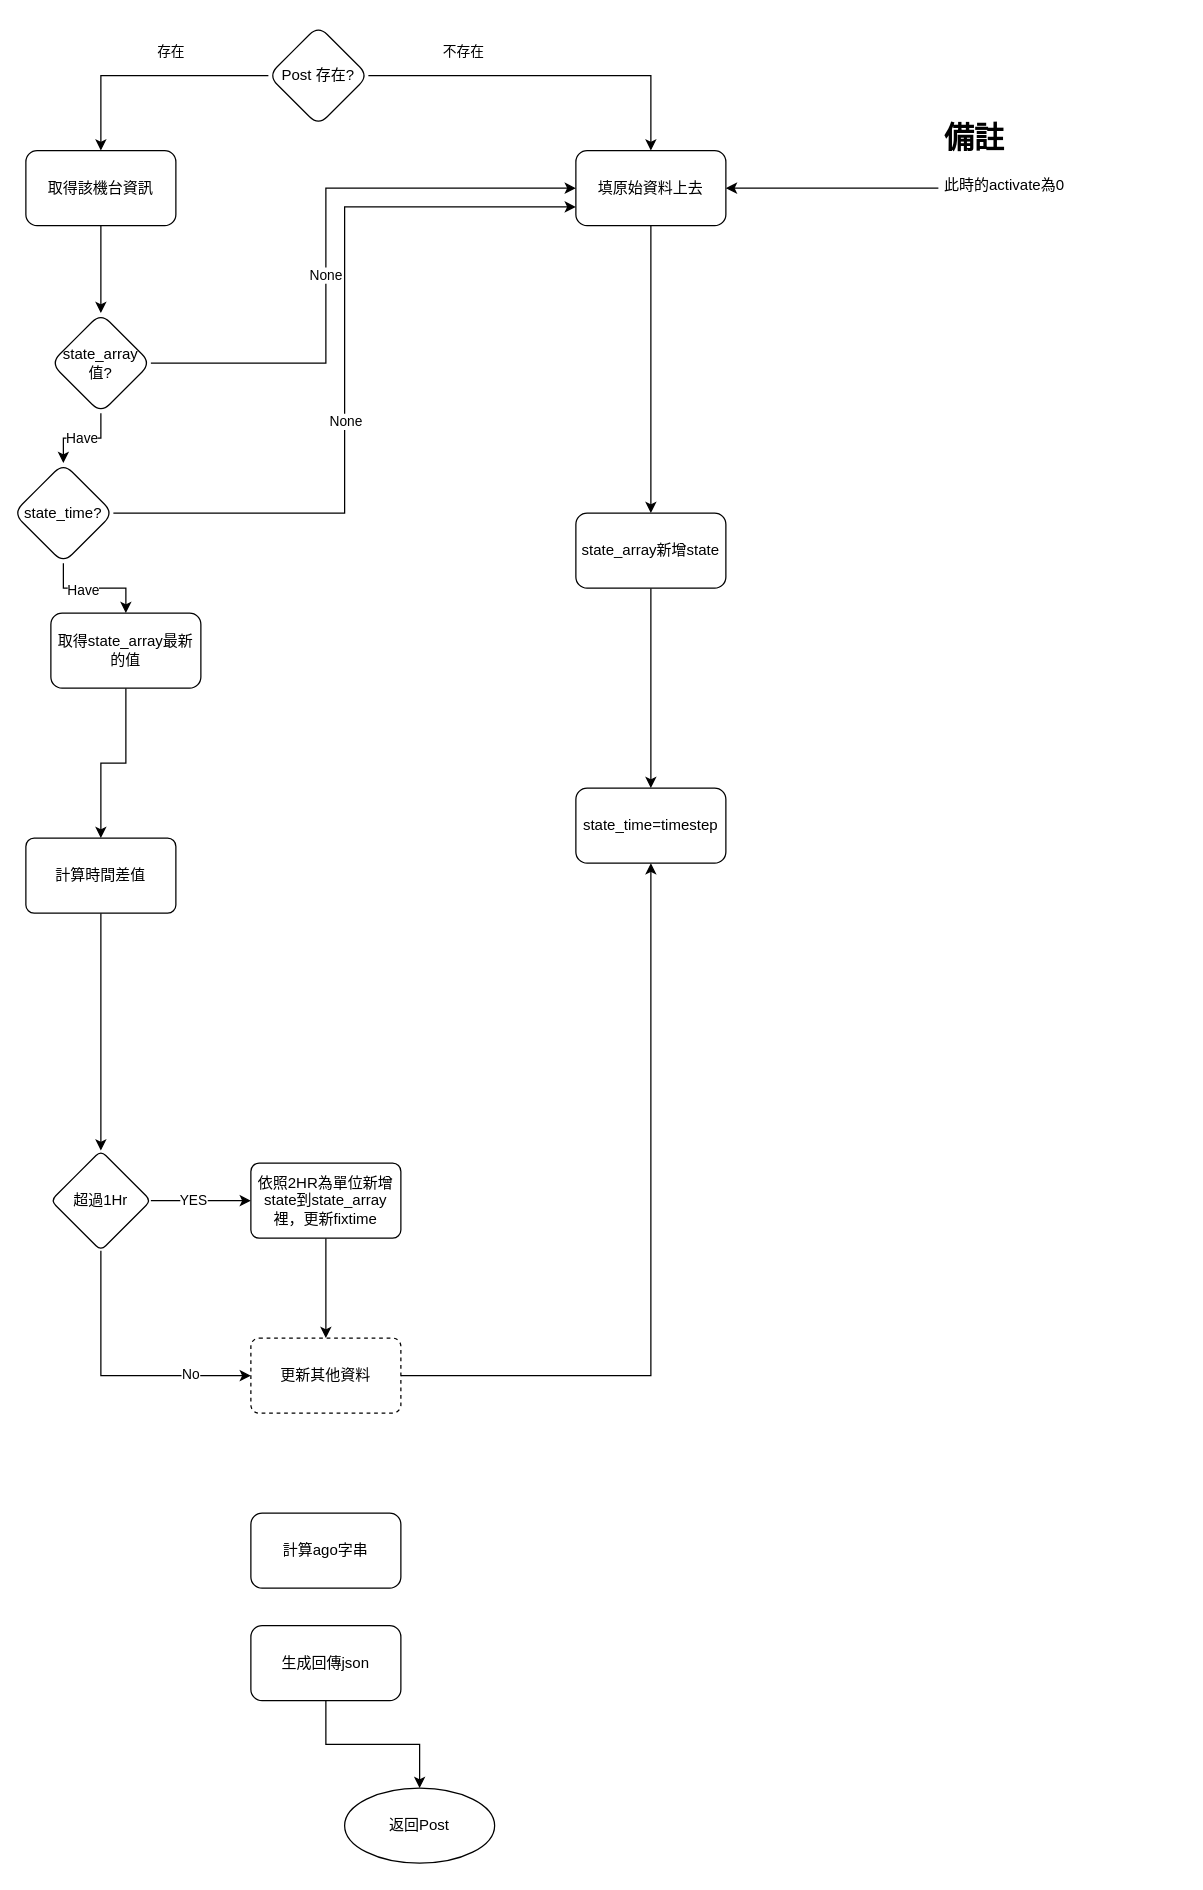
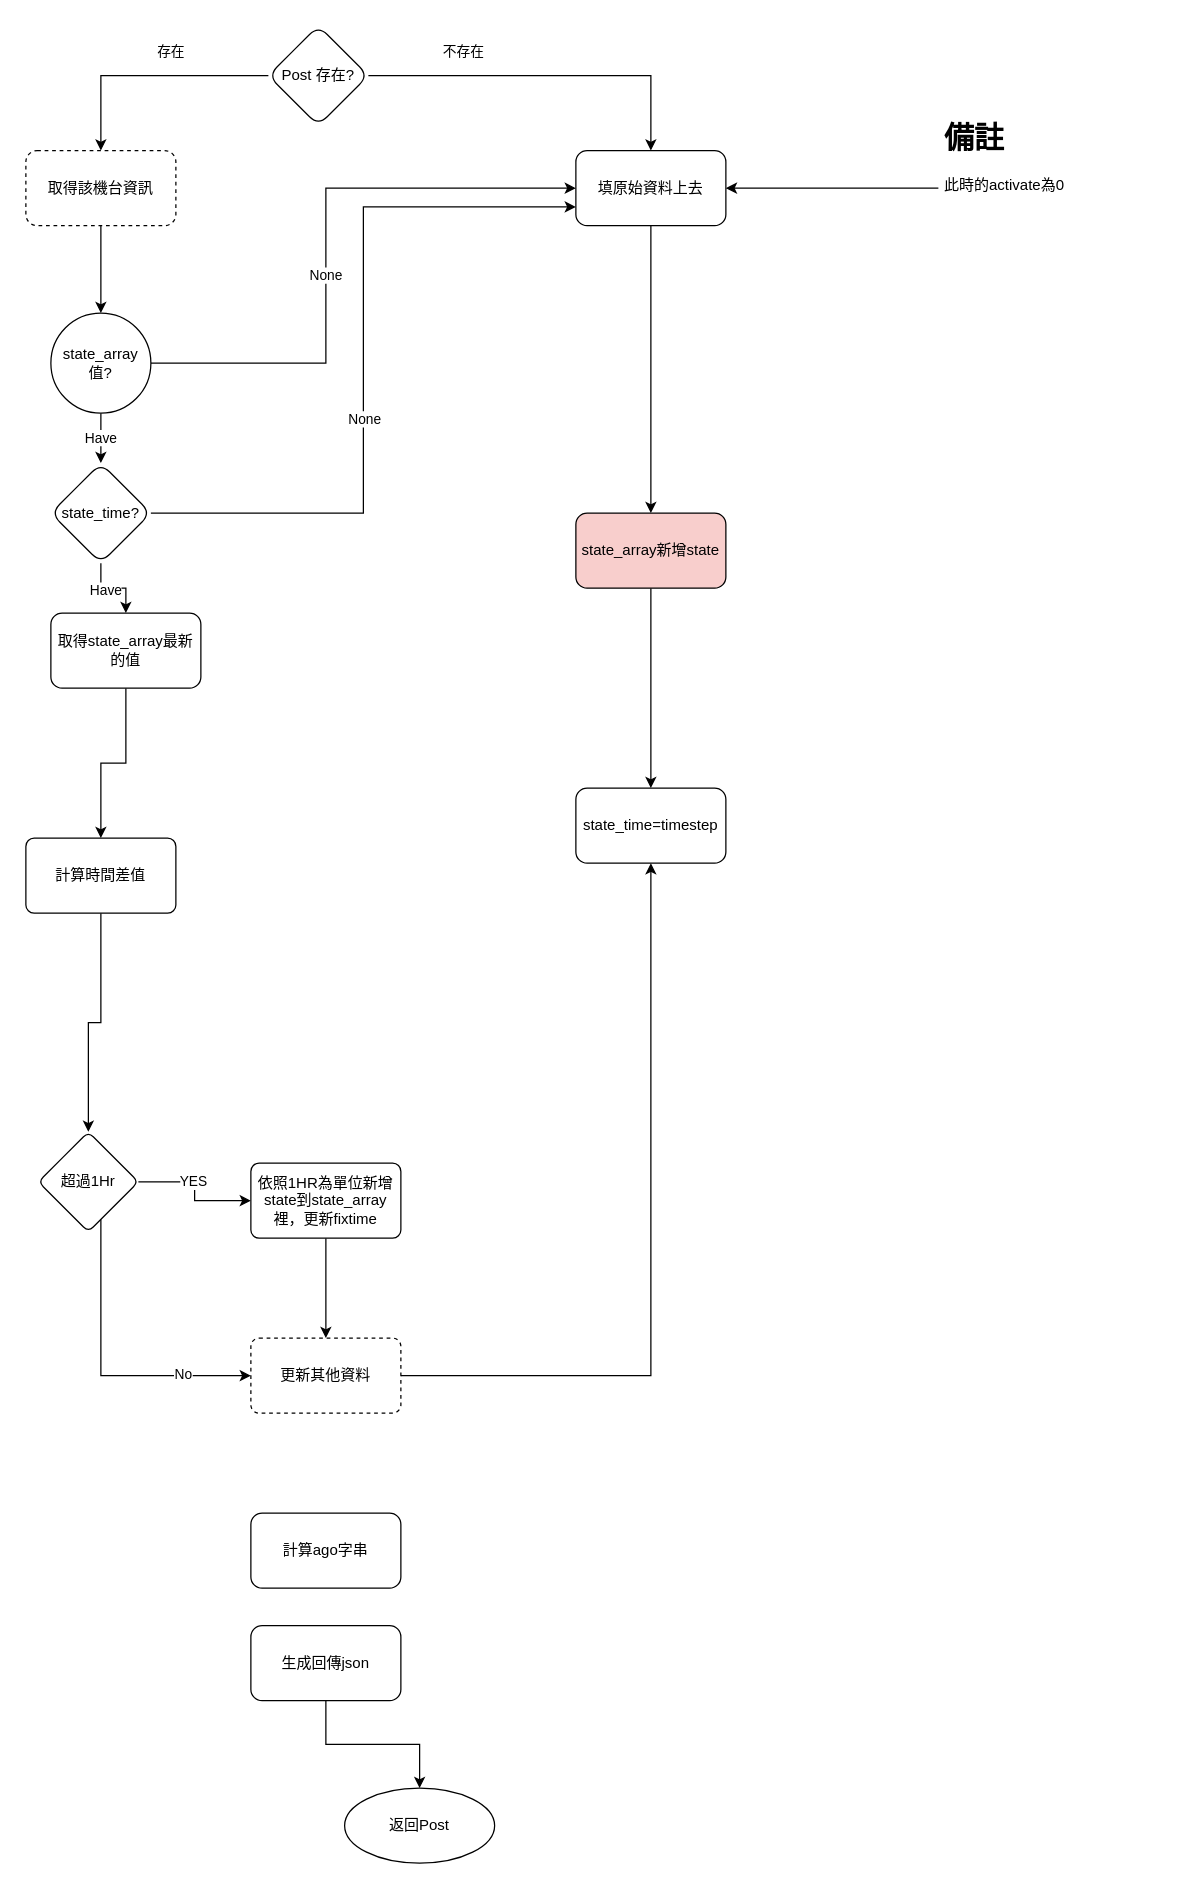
(101, 188) -> (101, 188)
(101, 363) -> (101, 363)
(63, 513) -> (101, 513)
(651, 551) -> (651, 551)
(101, 1201) -> (88, 1182)
(326, 1201) -> (326, 1201)
